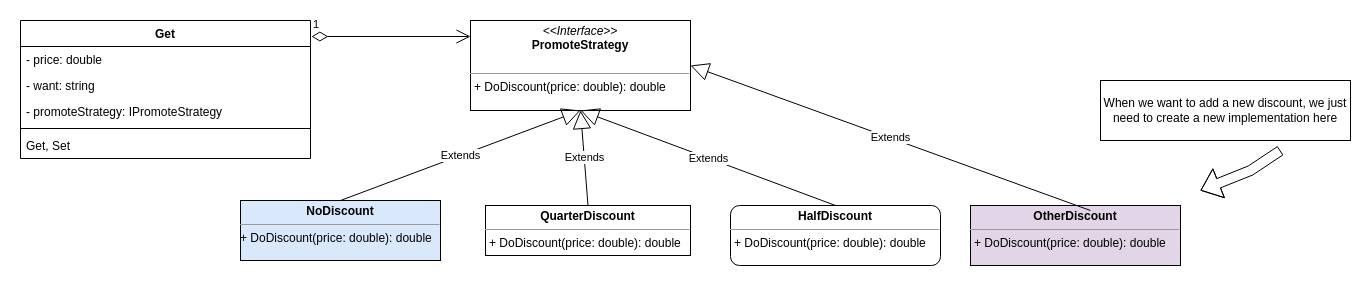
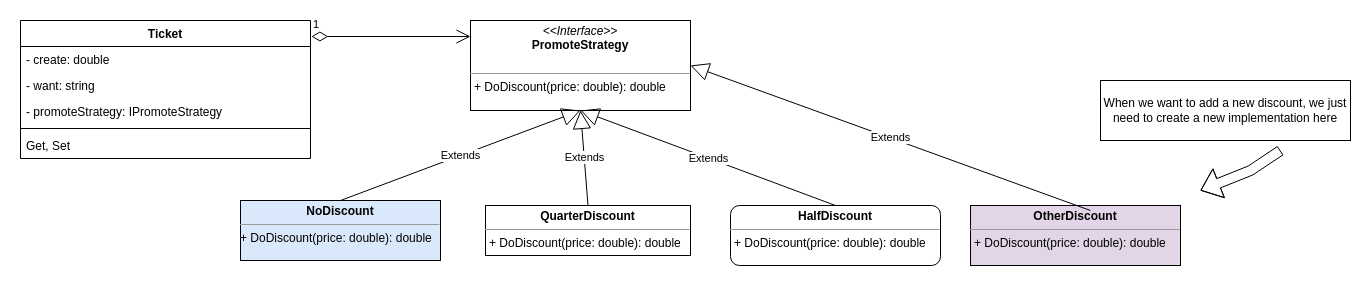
(165, 34) -> (165, 34)
(69, 60) -> (74, 60)
